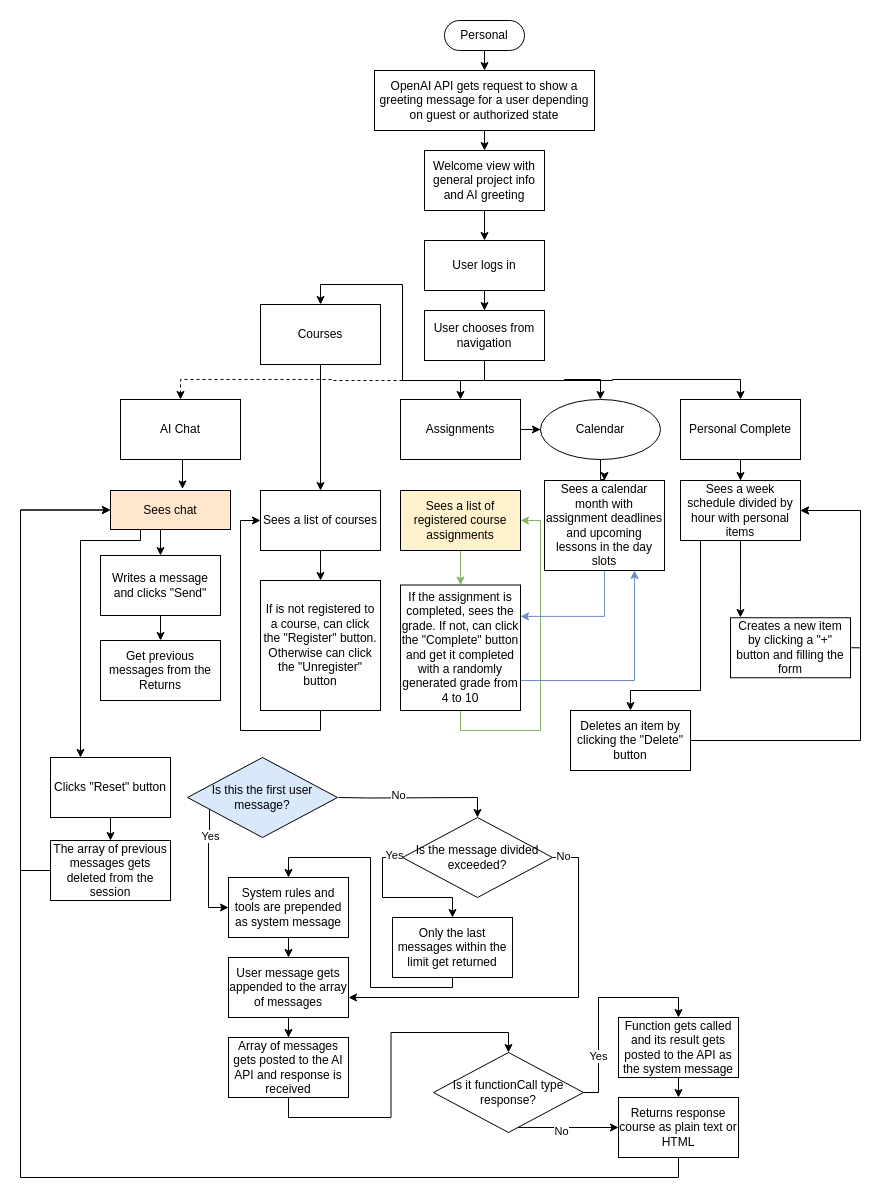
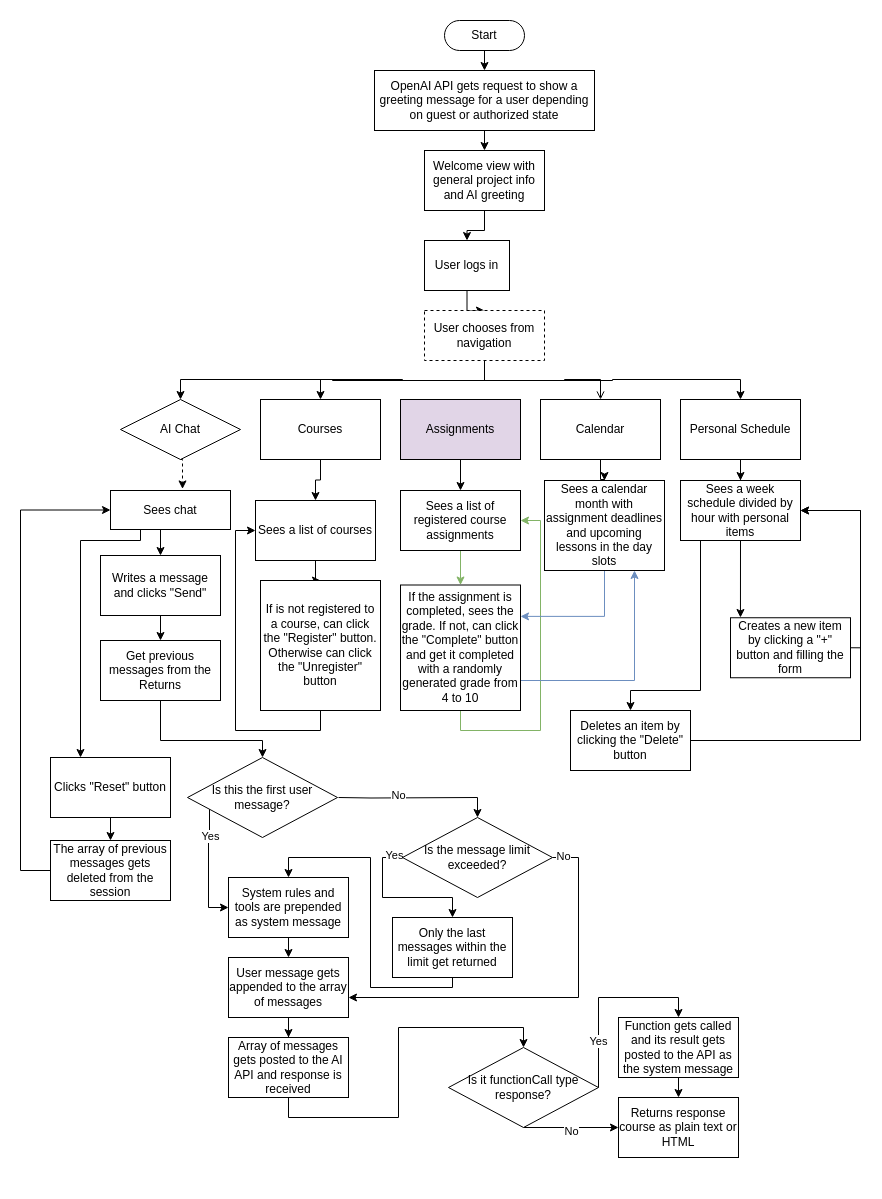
(485, 36) -> (485, 36)
(485, 266) -> (467, 266)
(321, 335) -> (321, 430)
(485, 336) -> (485, 336)
(244, 380) -> (244, 380)
(461, 387) -> none
(601, 391) -> (601, 393)
(181, 430) -> (181, 430)
(461, 430) -> (461, 430)
(535, 430) -> (461, 479)
(601, 430) -> (601, 430)
(741, 430) -> (741, 430)
(183, 470) -> (183, 470)
(171, 510) -> (171, 510)
(321, 521) -> (316, 531)
(461, 521) -> (461, 521)
none -> (197, 741)
(263, 798) -> (263, 798)
(478, 858) -> (478, 858)
(509, 1093) -> (524, 1088)
(208, 1178) -> none
